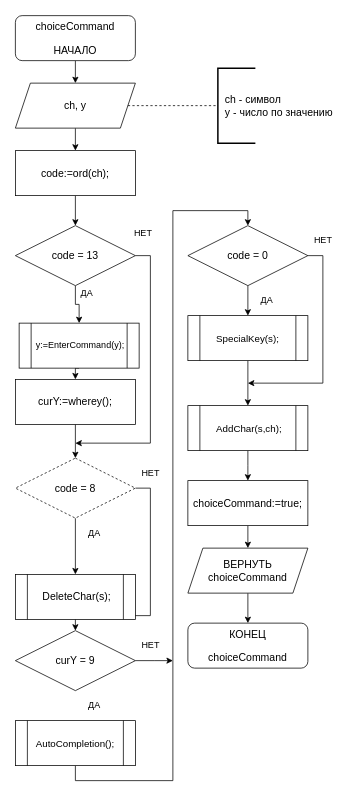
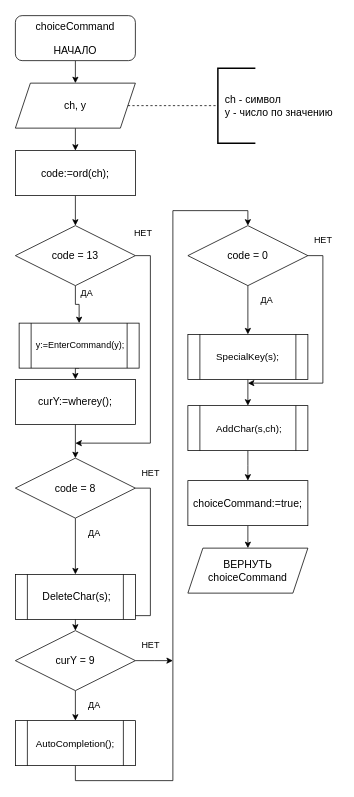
(248, 338) -> (248, 357)
(75, 488) -> (75, 488)
(248, 616) -> none
(248, 645) -> none
none -> (75, 702)
